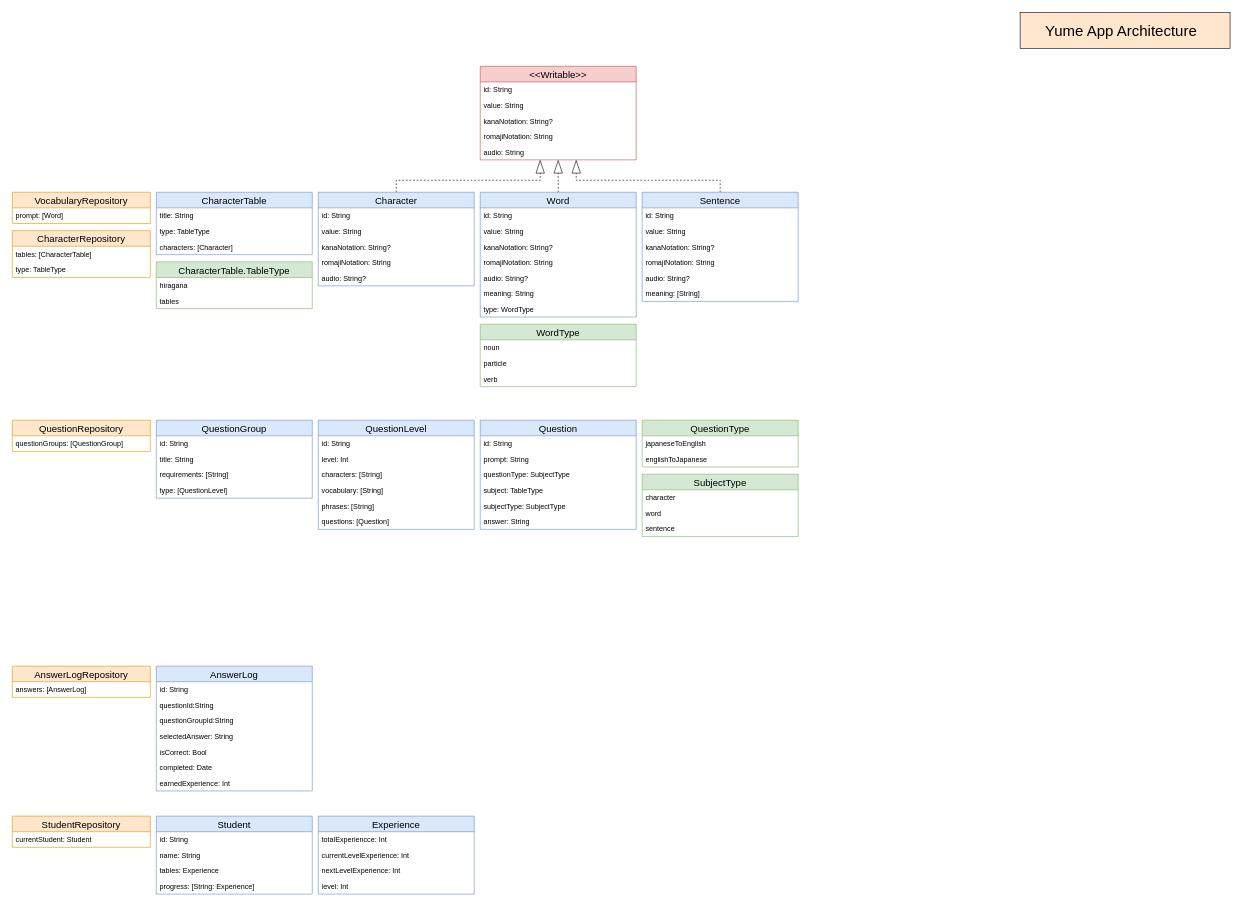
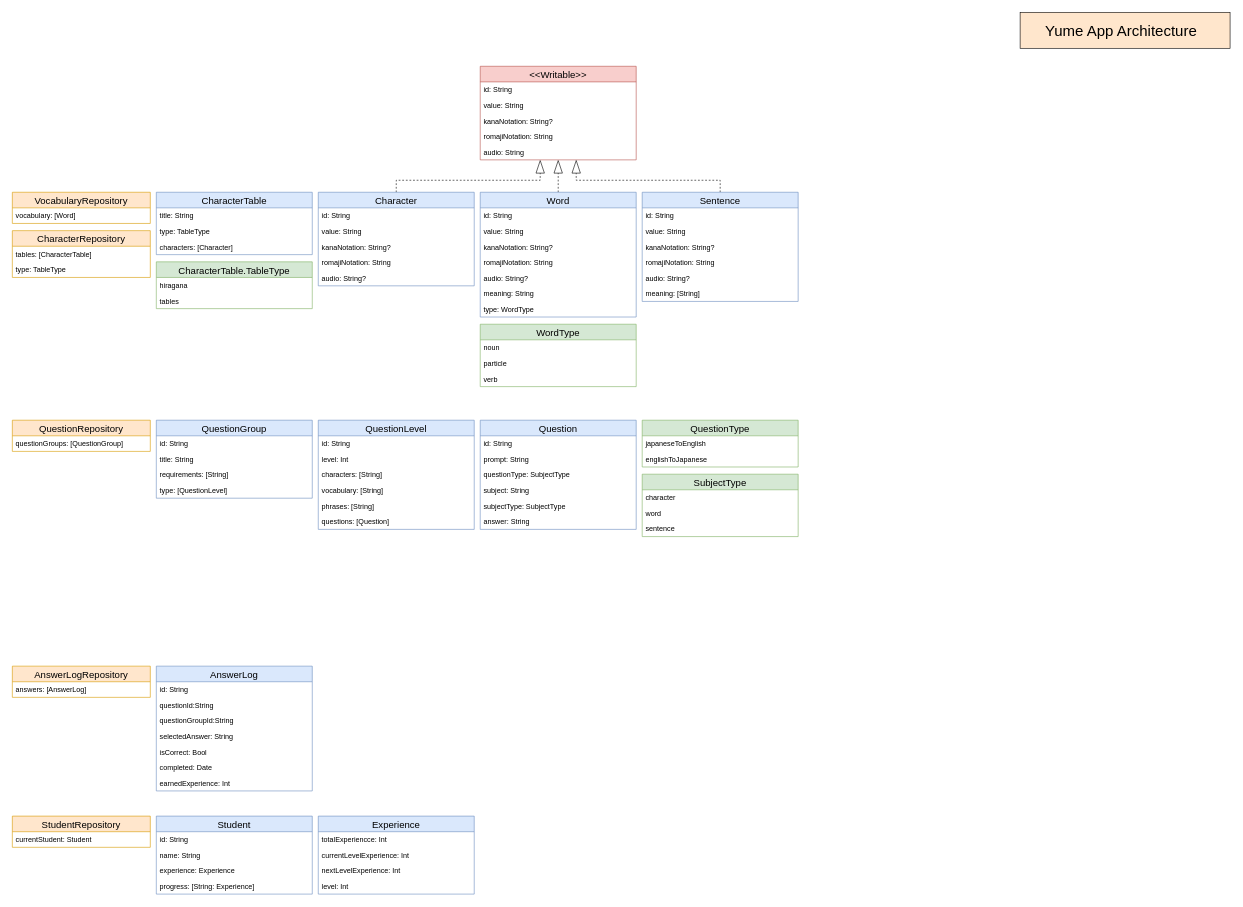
(42, 216) -> (49, 216)
(517, 491) -> (511, 491)
(192, 871) -> (200, 871)
